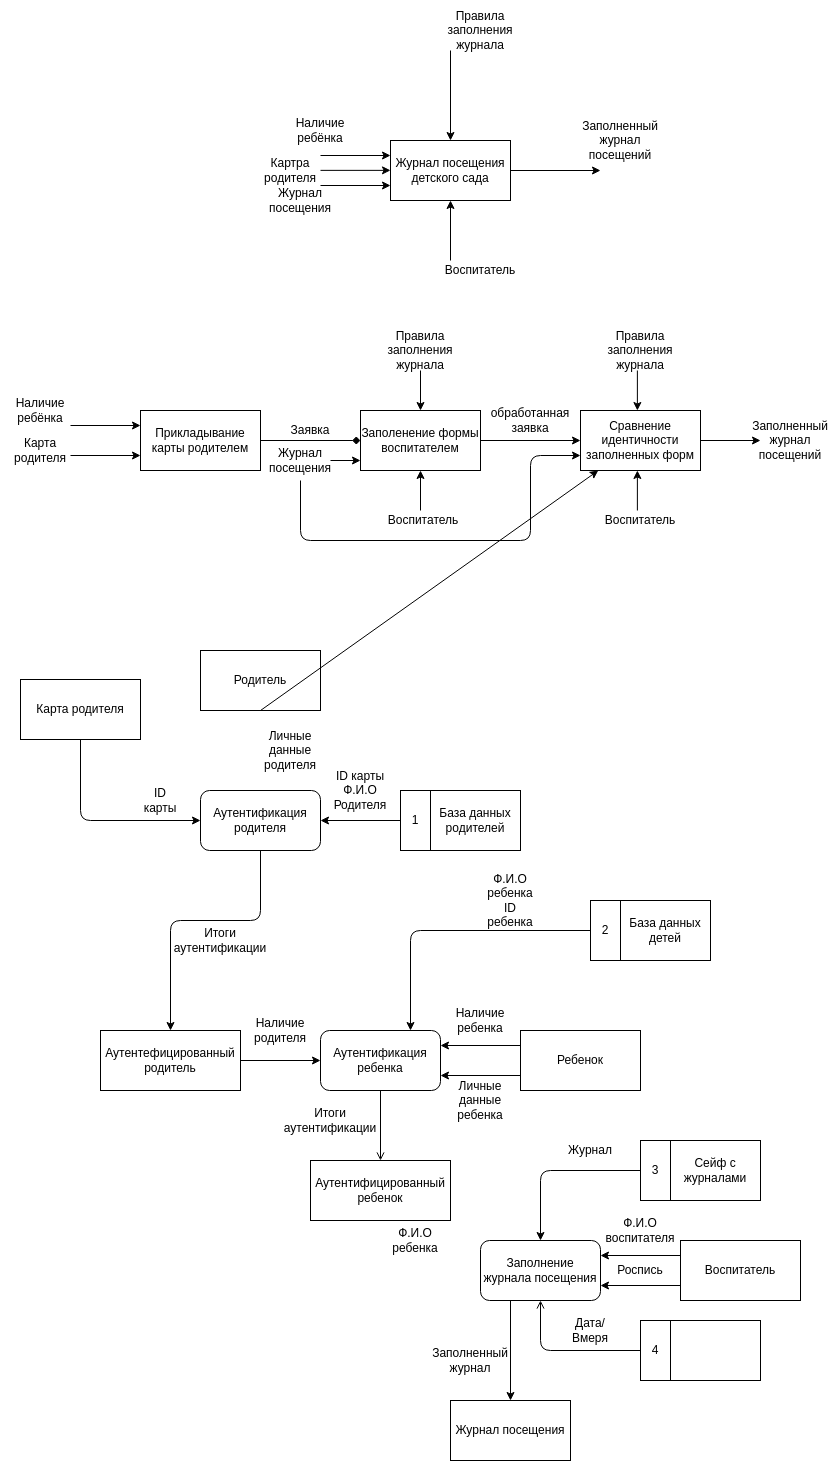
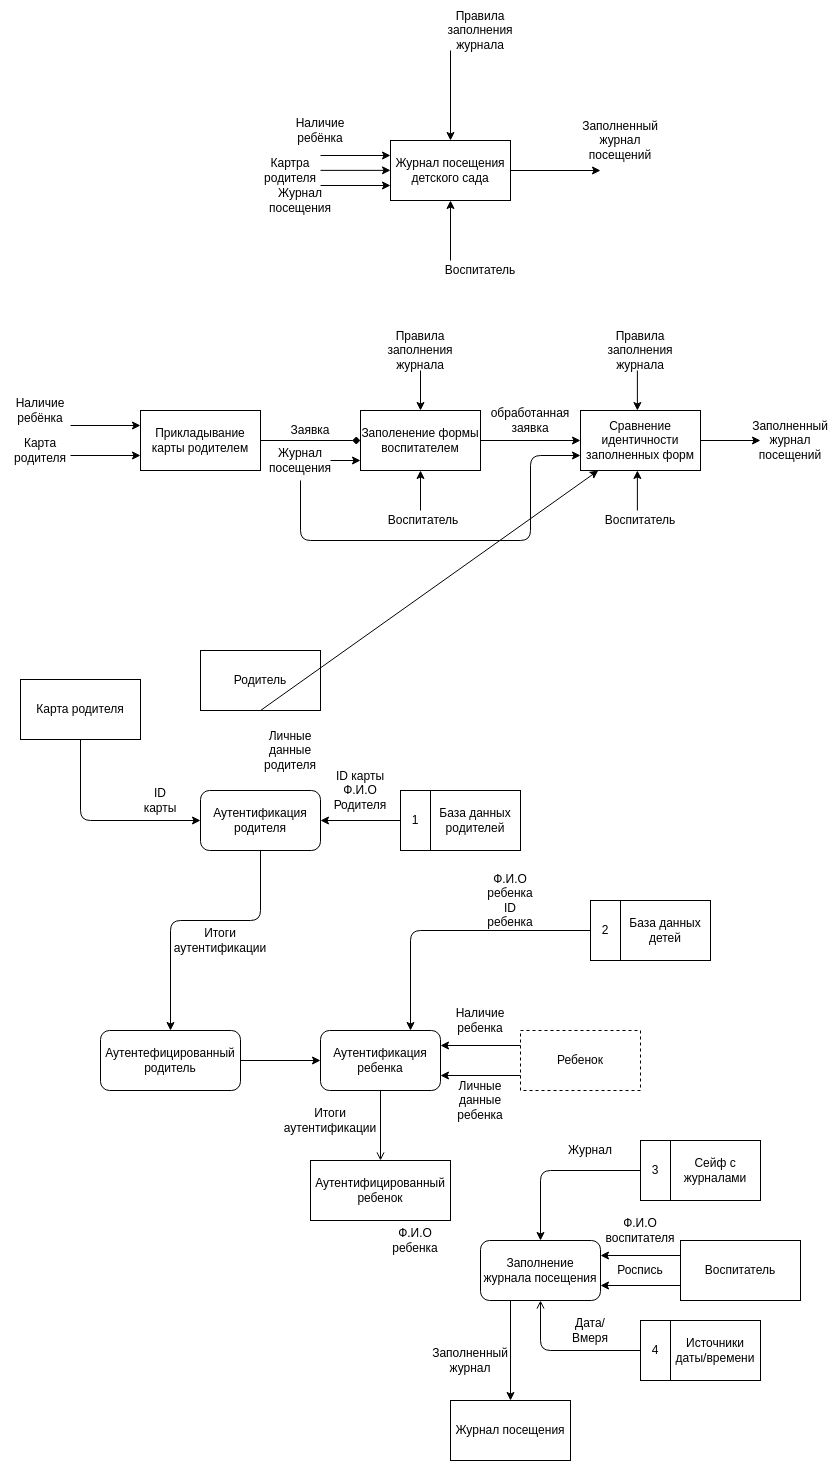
(281, 1031) -> none
(171, 1061) -> (171, 1061)
(581, 1061) -> (581, 1061)
none -> (716, 1351)
